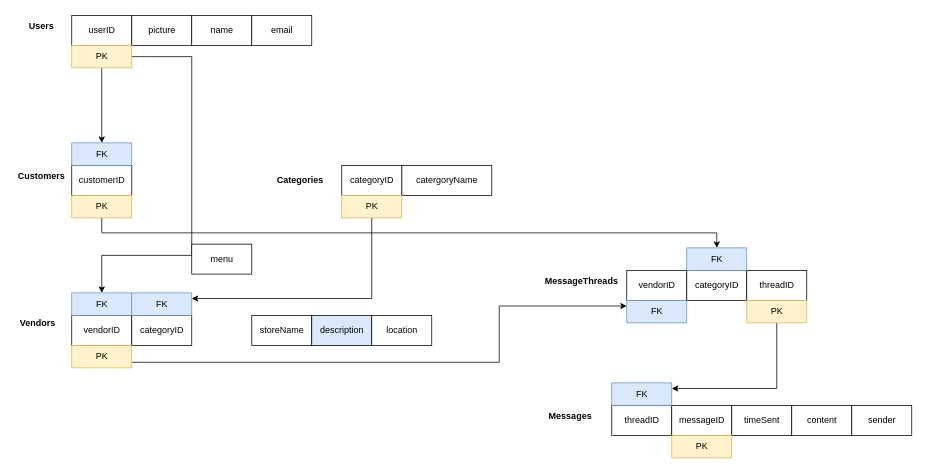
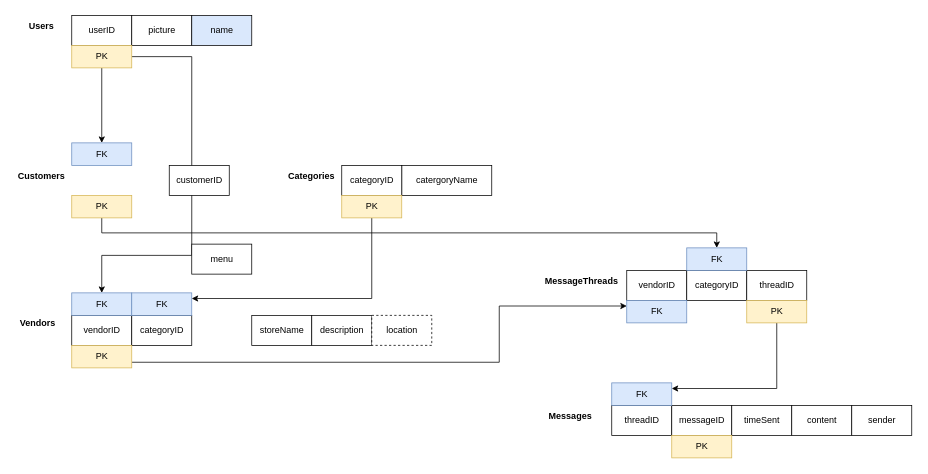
(222, 30) -> (222, 30)
(282, 30) -> none
(102, 180) -> (199, 180)
(300, 180) -> (312, 177)
(342, 330) -> (342, 330)
(402, 330) -> (402, 330)
